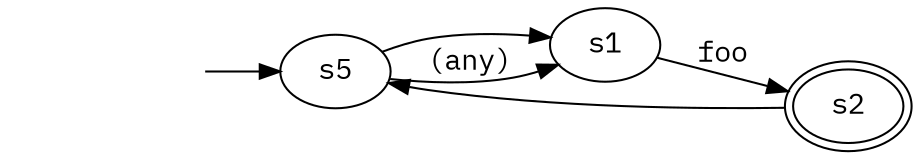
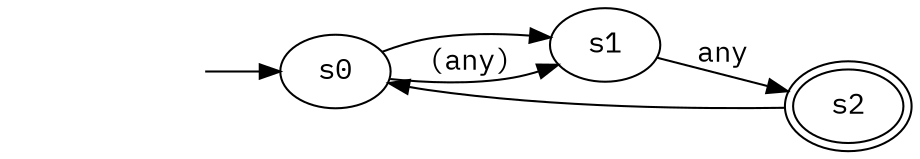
(723, 54) -> (723, 54)
(335, 72) -> (335, 72)
